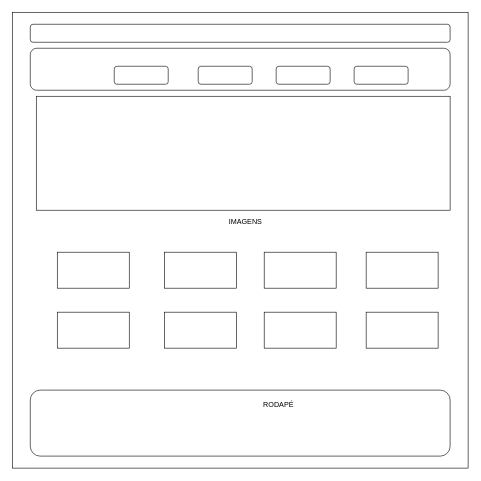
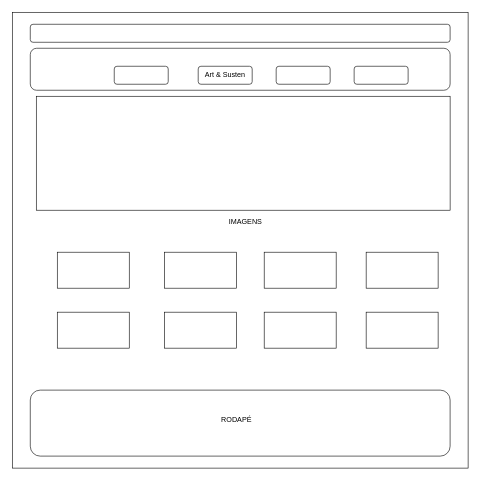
none -> (225, 75)
(279, 405) -> (237, 420)
